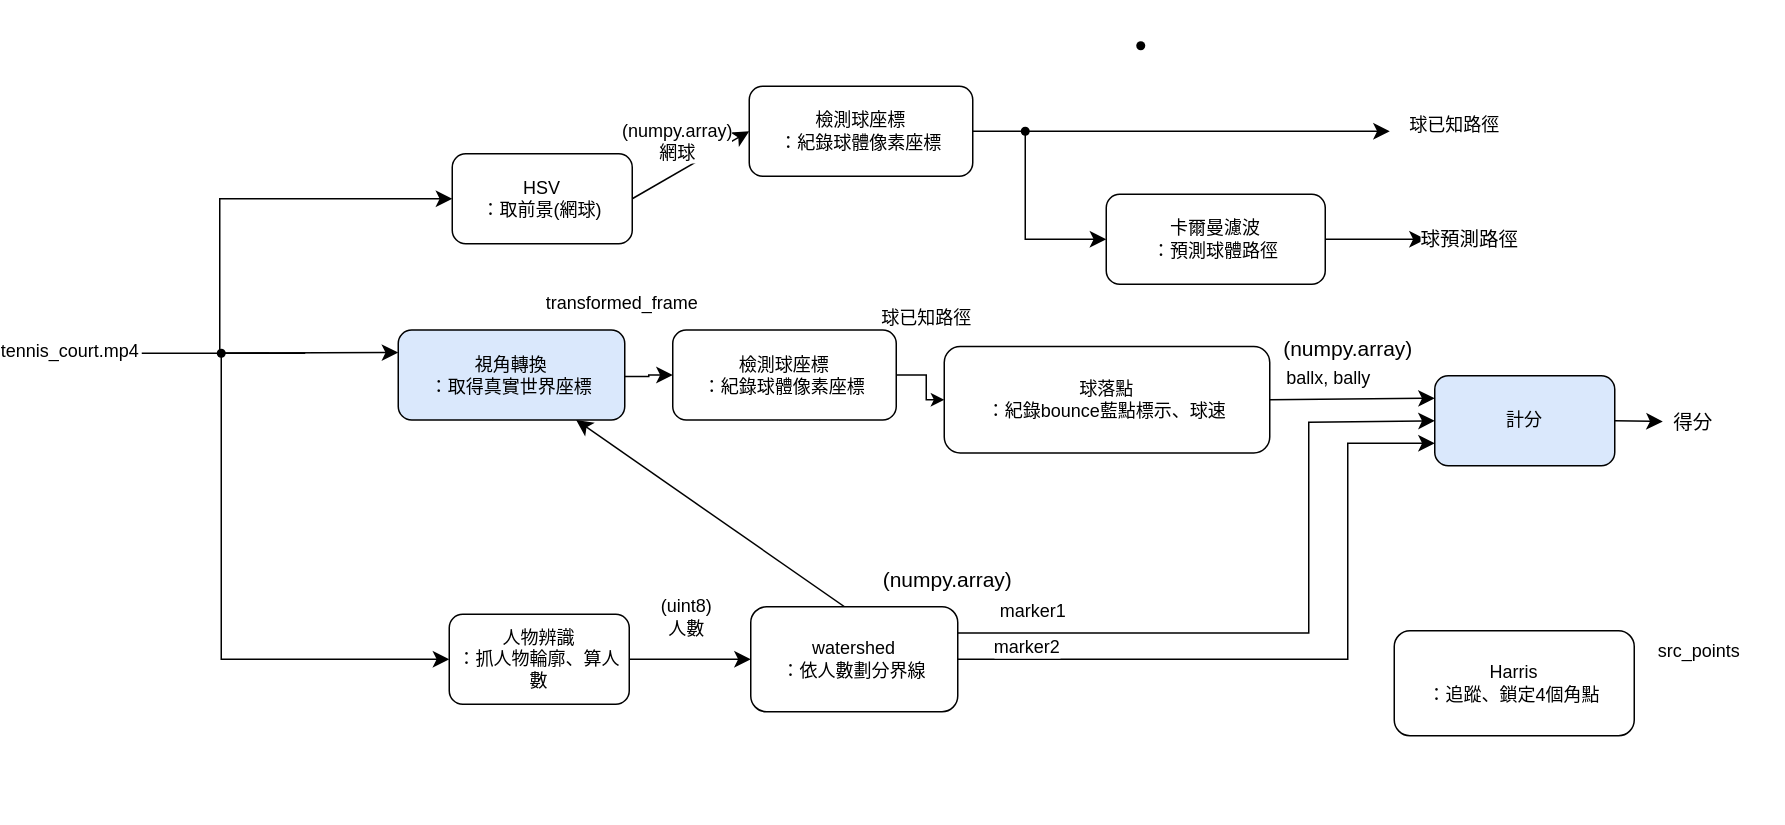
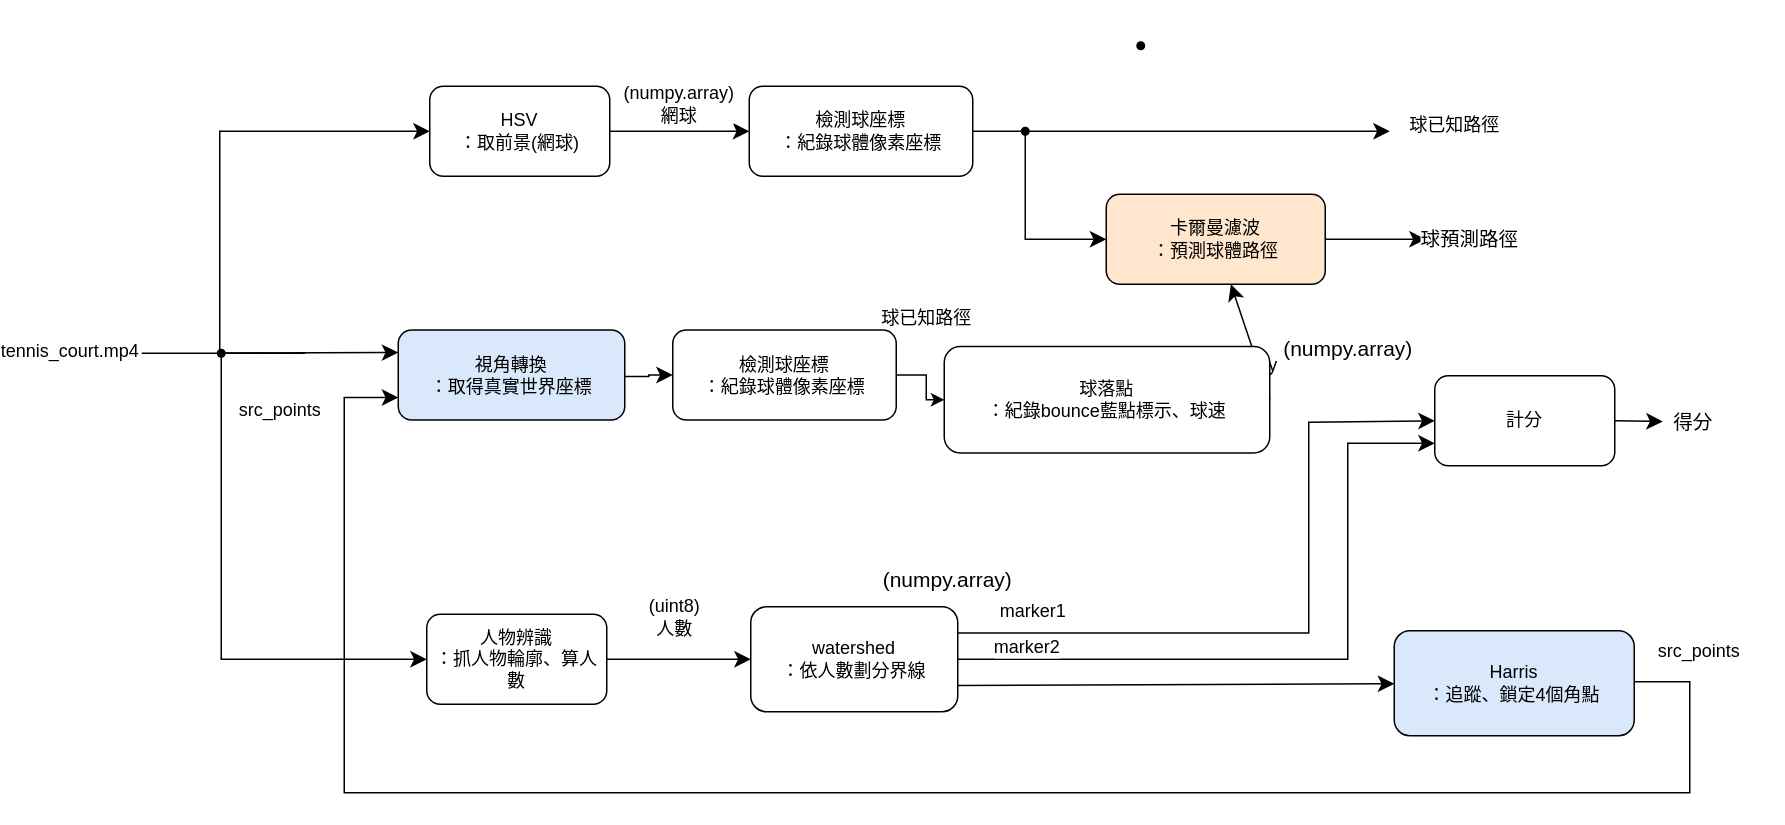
(542, 199) -> (520, 131)
(1216, 239) -> (1216, 239)
(621, 304) -> none
(1348, 399) -> (1243, 321)
(1525, 421) -> (1525, 421)
(715, 516) -> (1171, 685)
(539, 659) -> (517, 659)
(1514, 683) -> (1514, 683)
none -> (882, 793)
